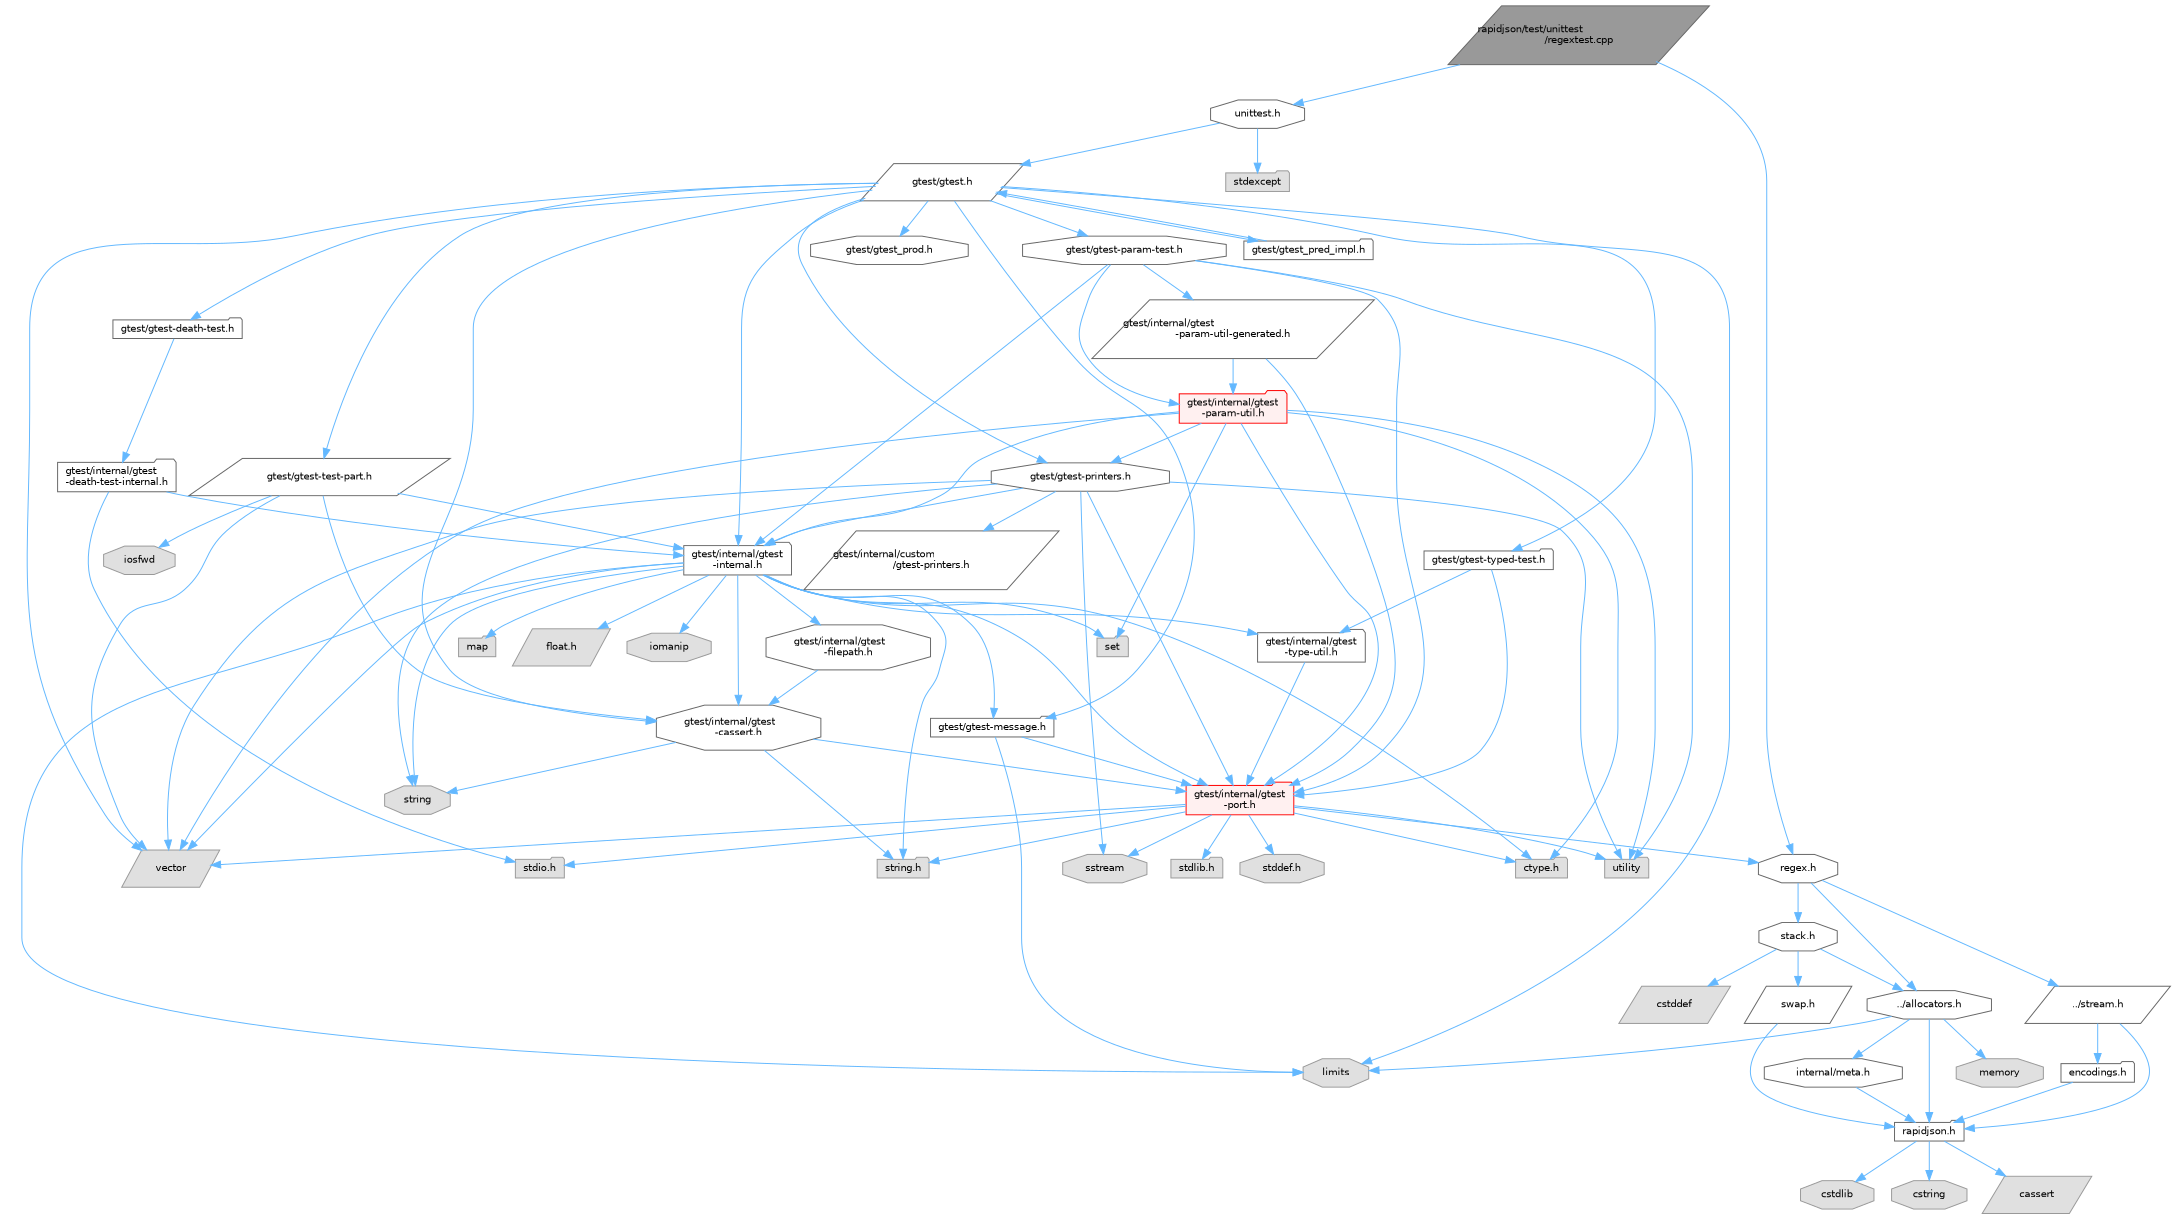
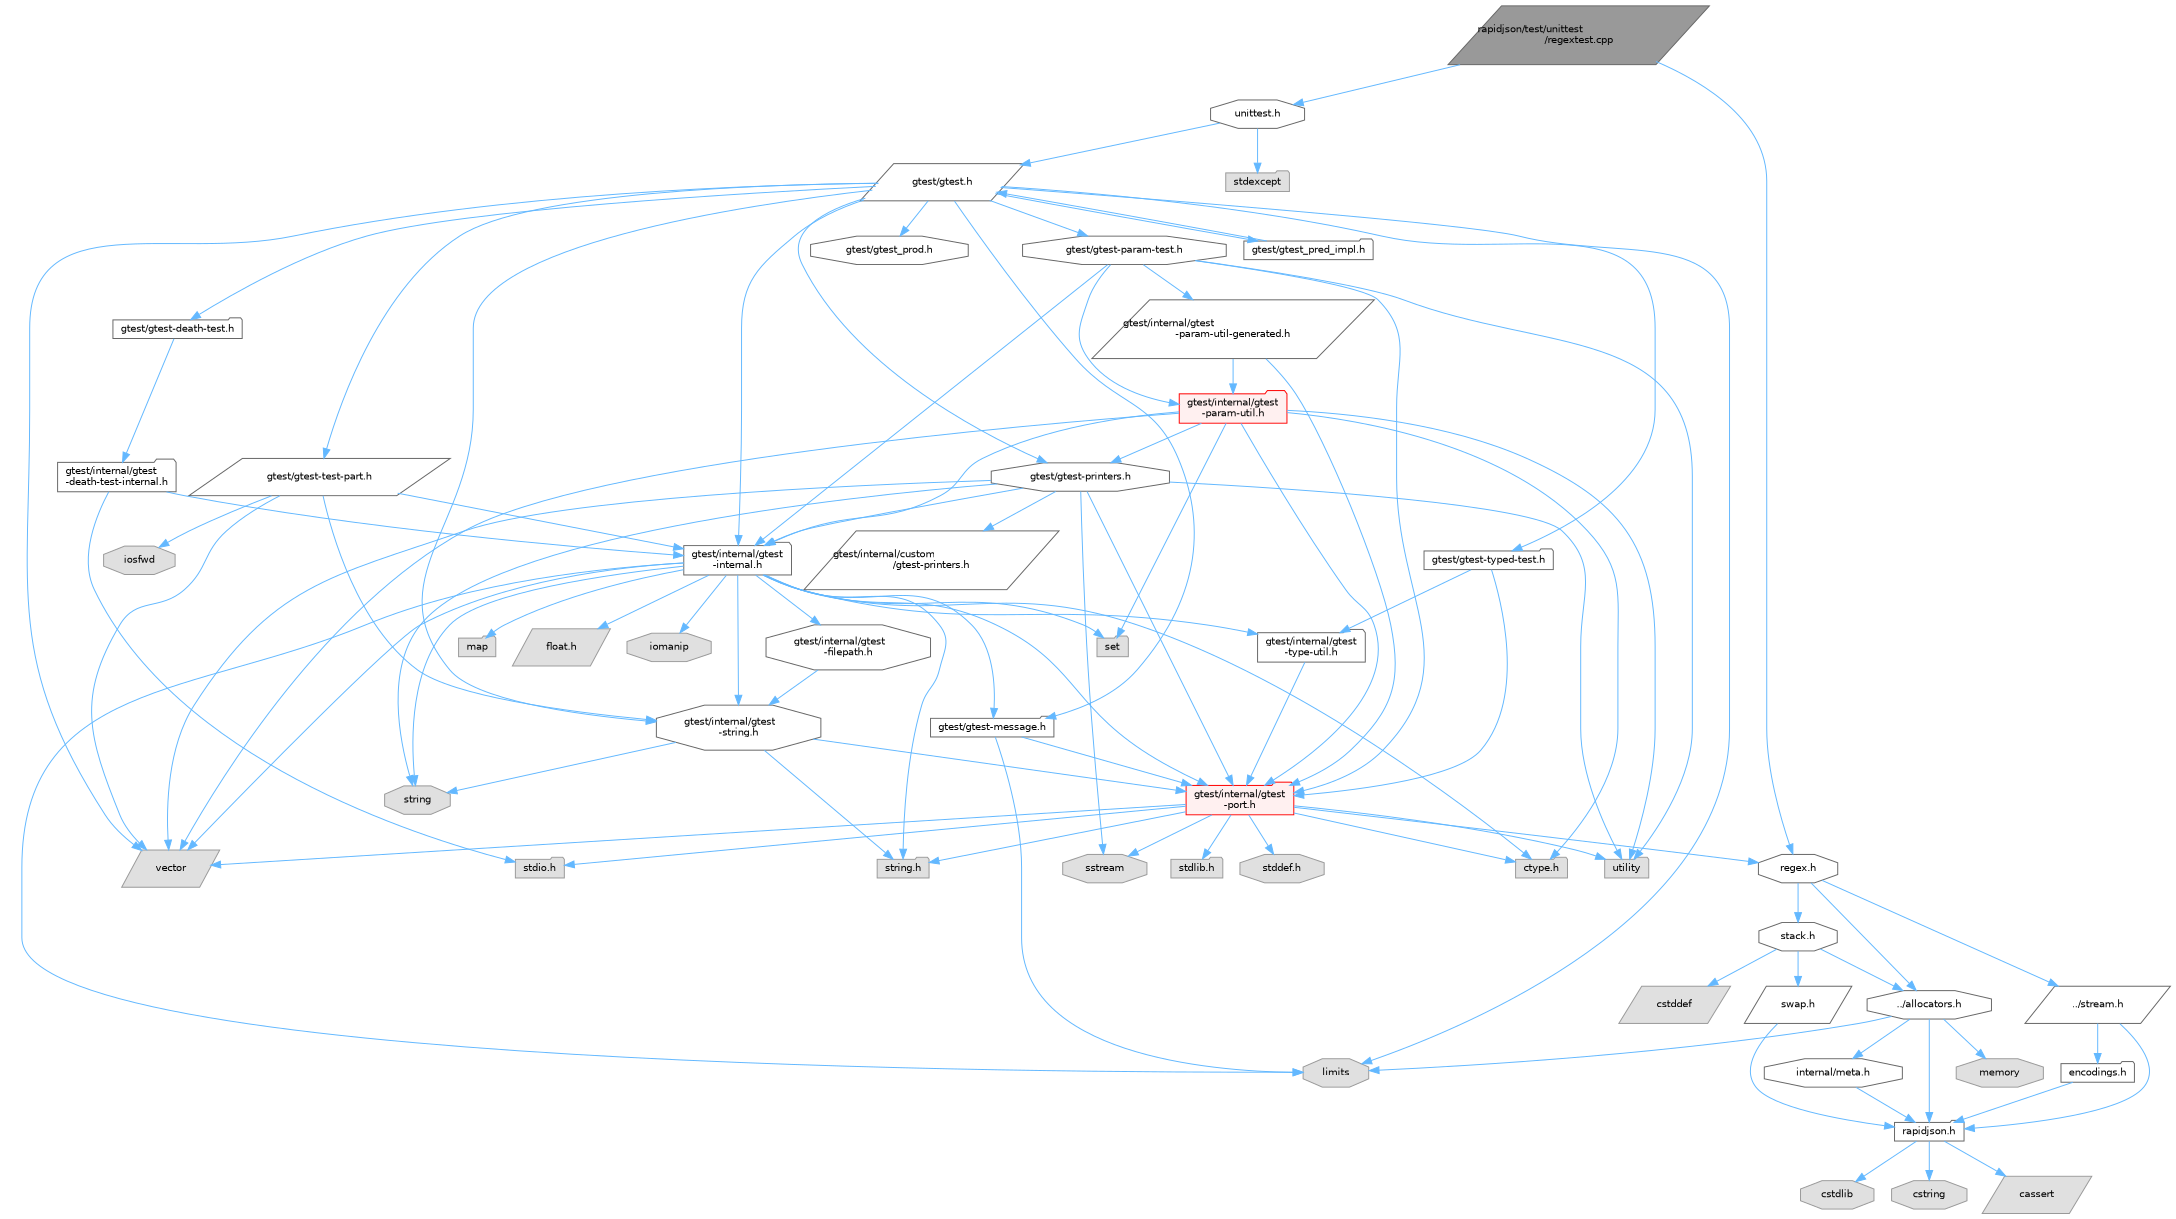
(739, 728) -> (739, 728)
